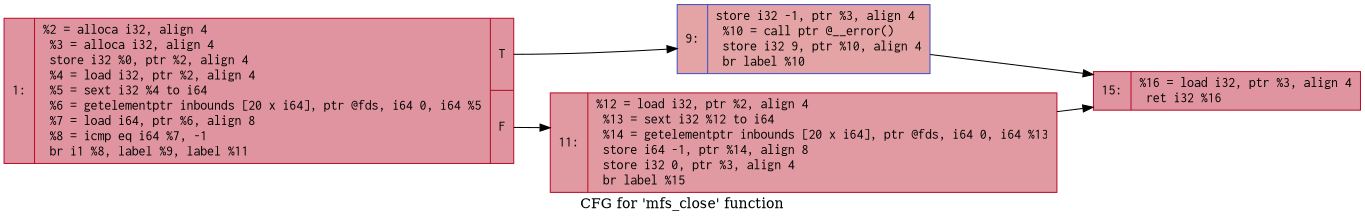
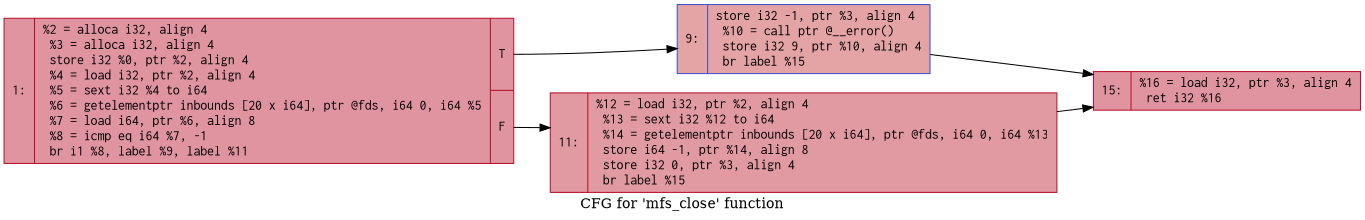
(760, 61) -> (760, 61)
